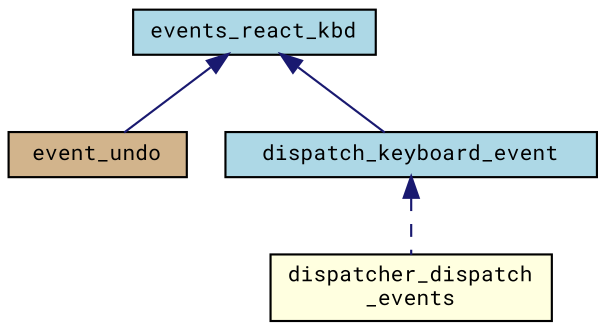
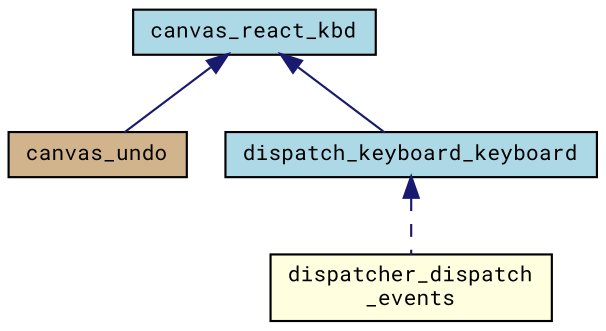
(254, 32) -> (254, 32)
(98, 155) -> (98, 155)
(411, 155) -> (411, 155)
